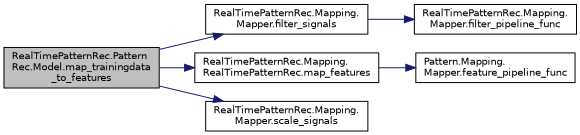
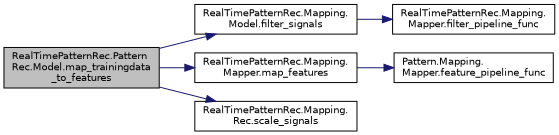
(287, 19) -> (276, 19)
(287, 68) -> (276, 68)
(287, 116) -> (276, 116)
